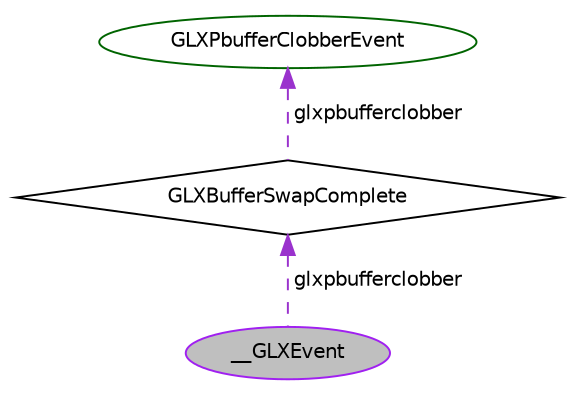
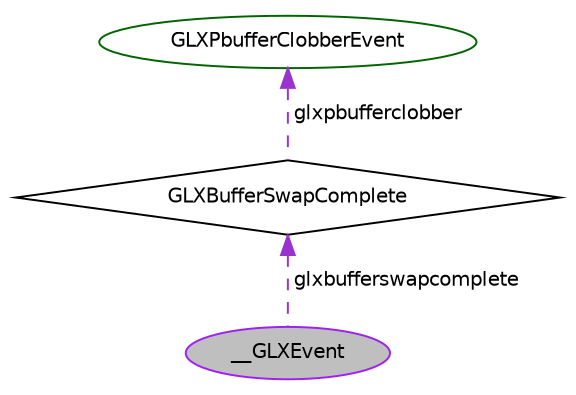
(375, 281) -> (403, 281)
